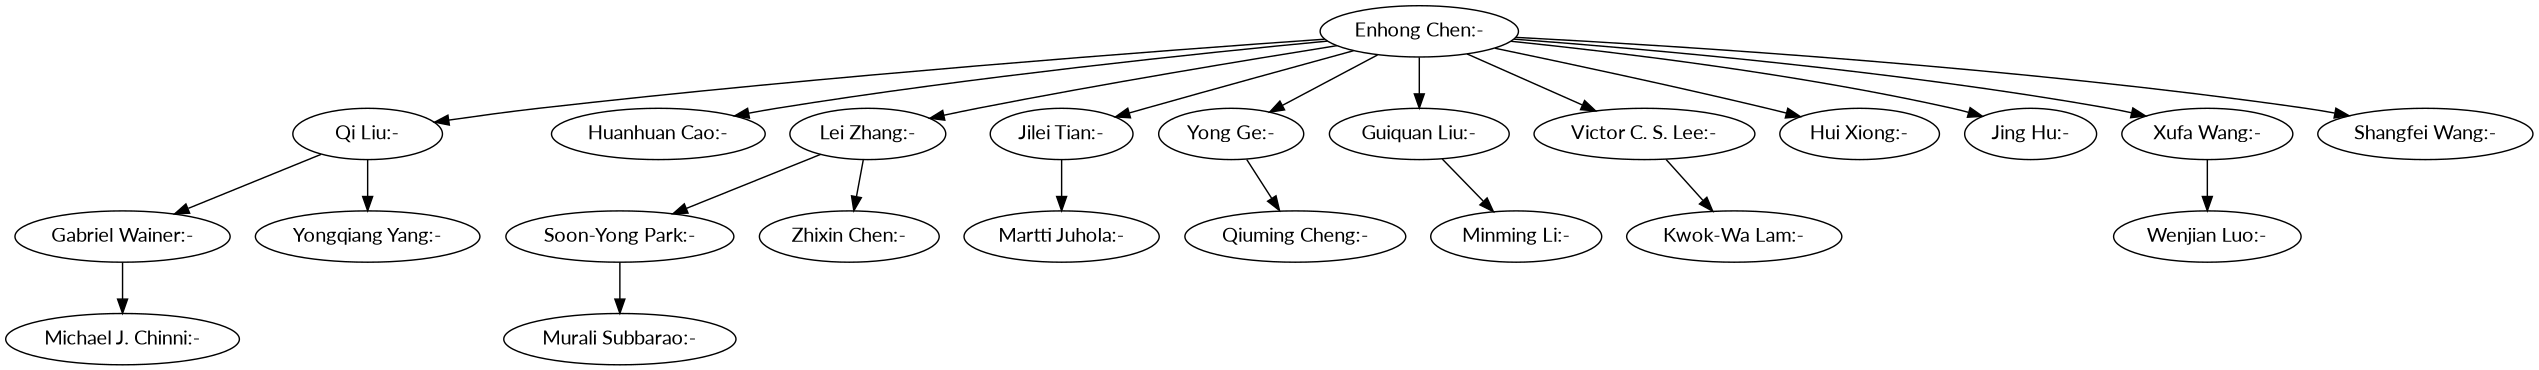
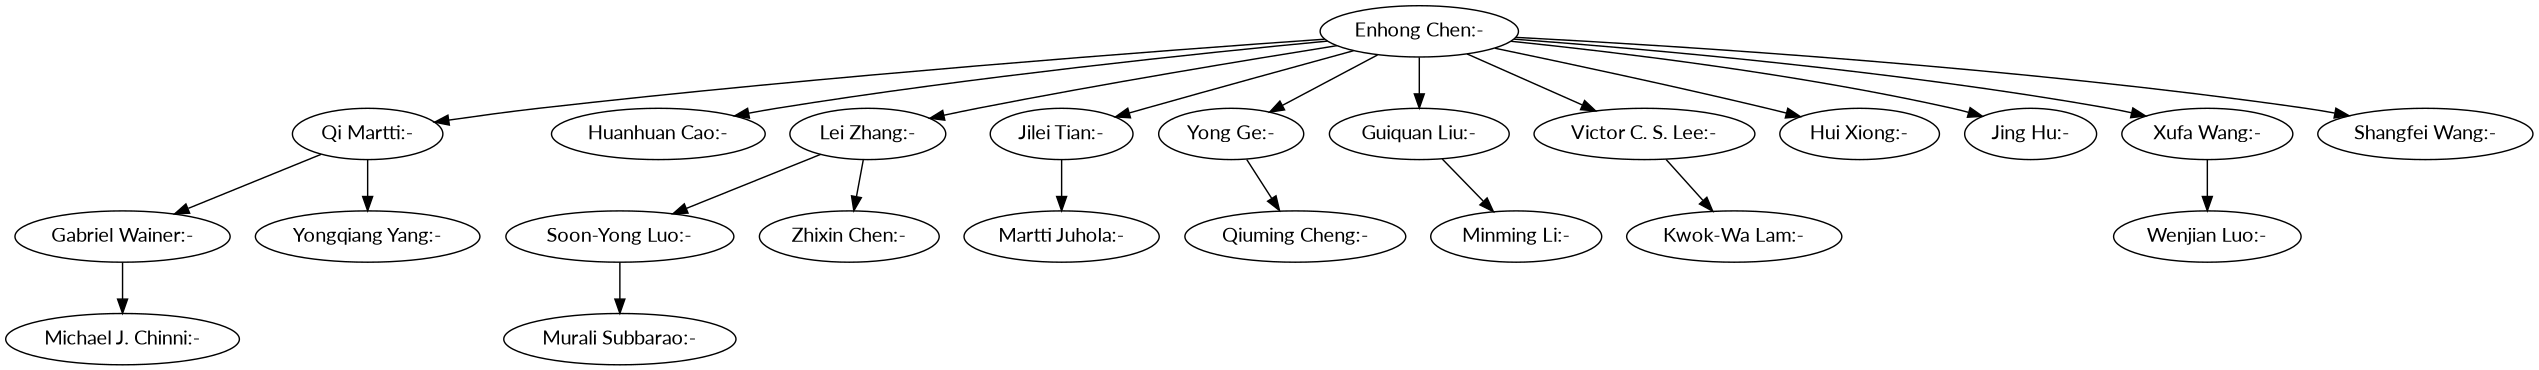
(368, 134) -> (368, 134)
(620, 237) -> (620, 237)
